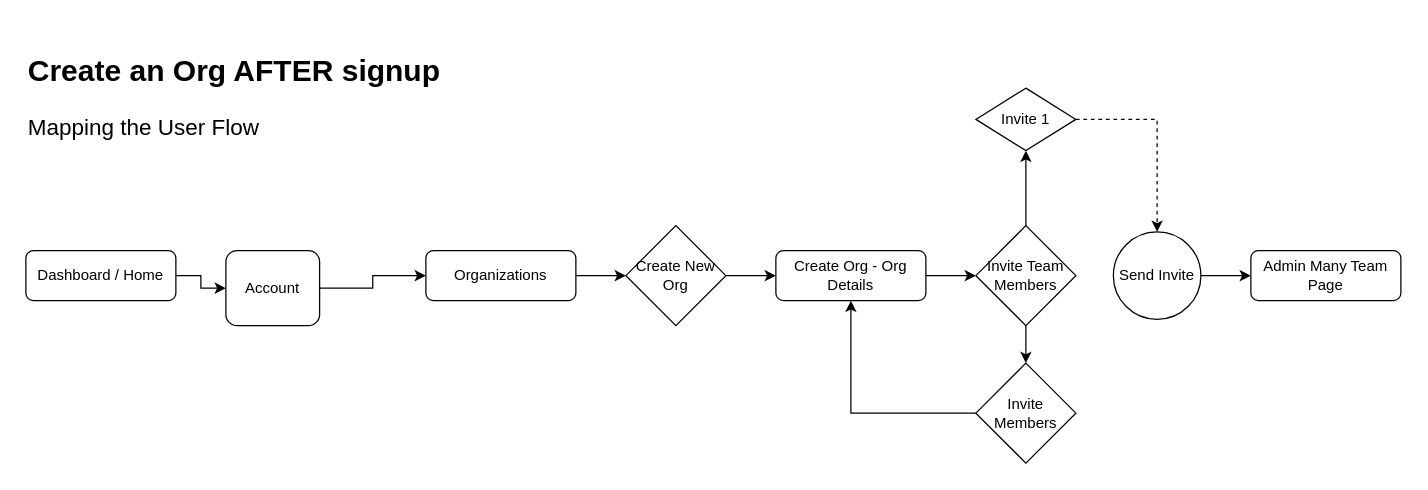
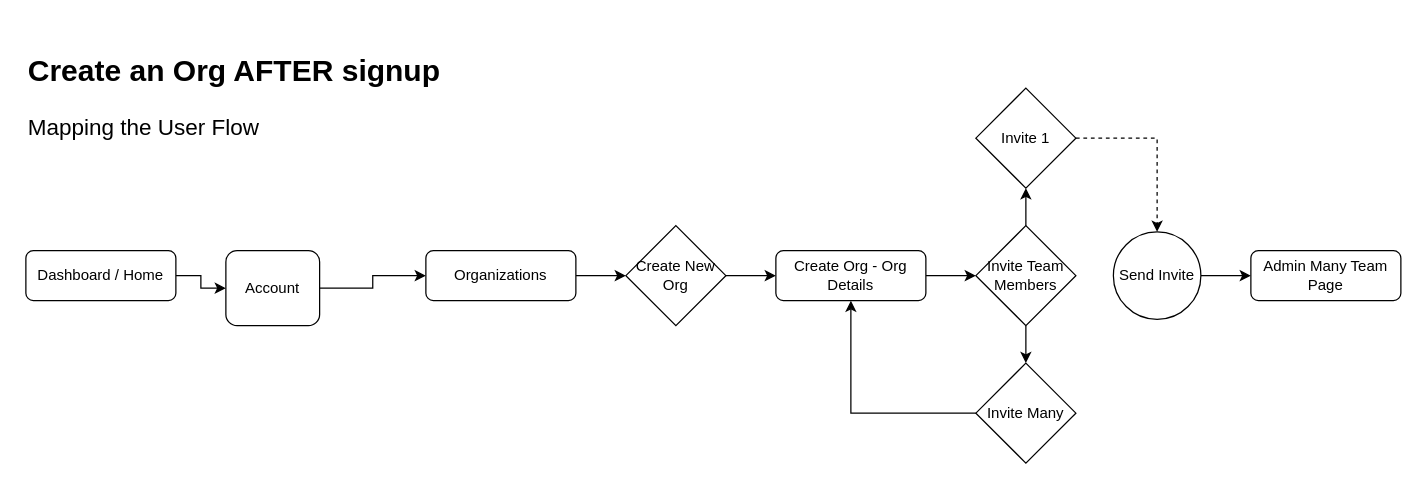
(1026, 119) -> (1026, 138)
(1026, 413) -> (1026, 413)
